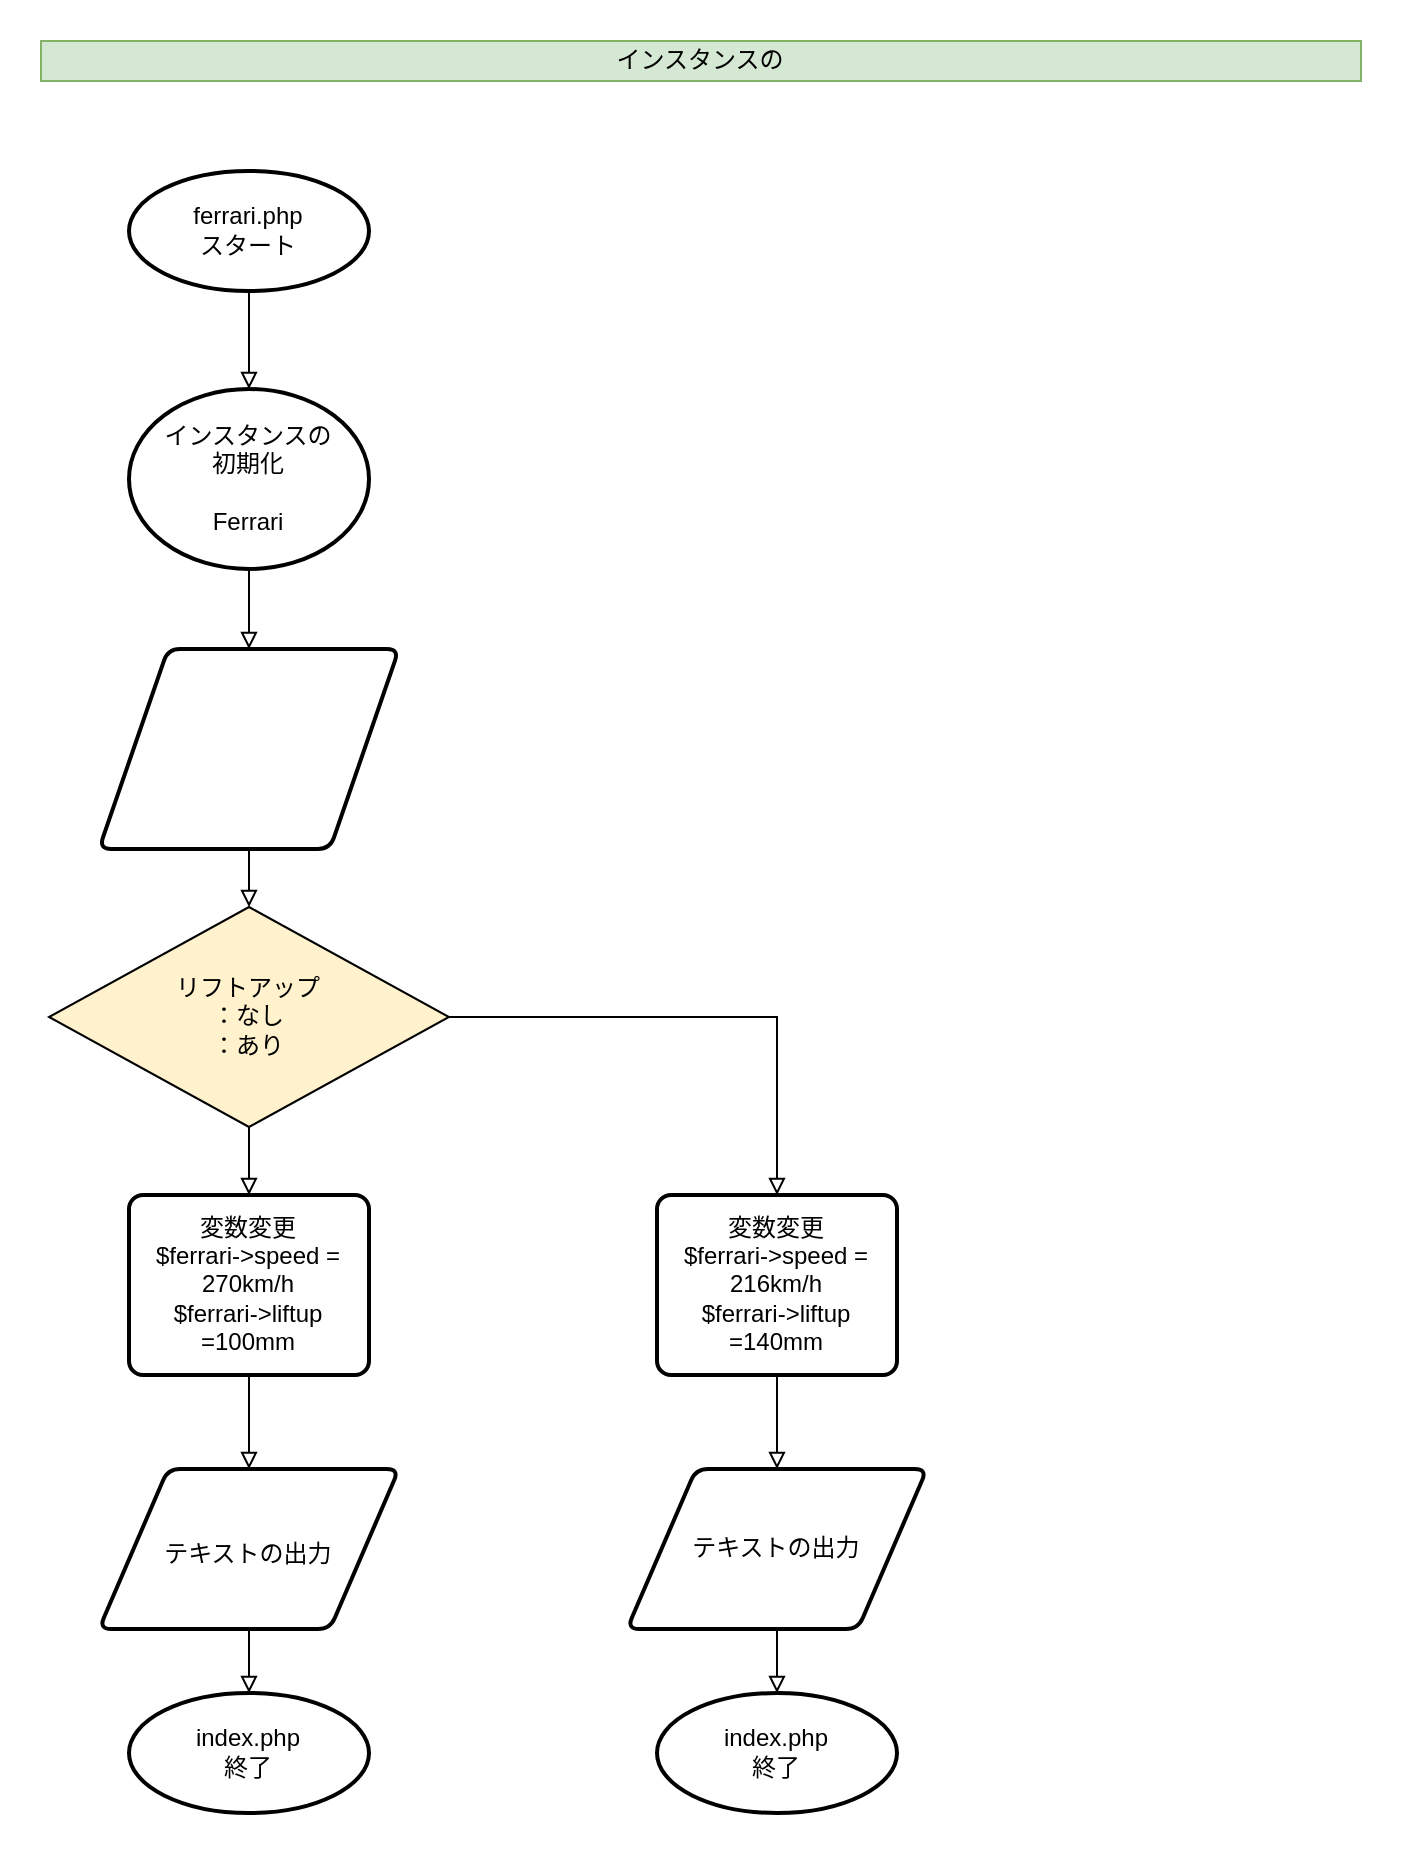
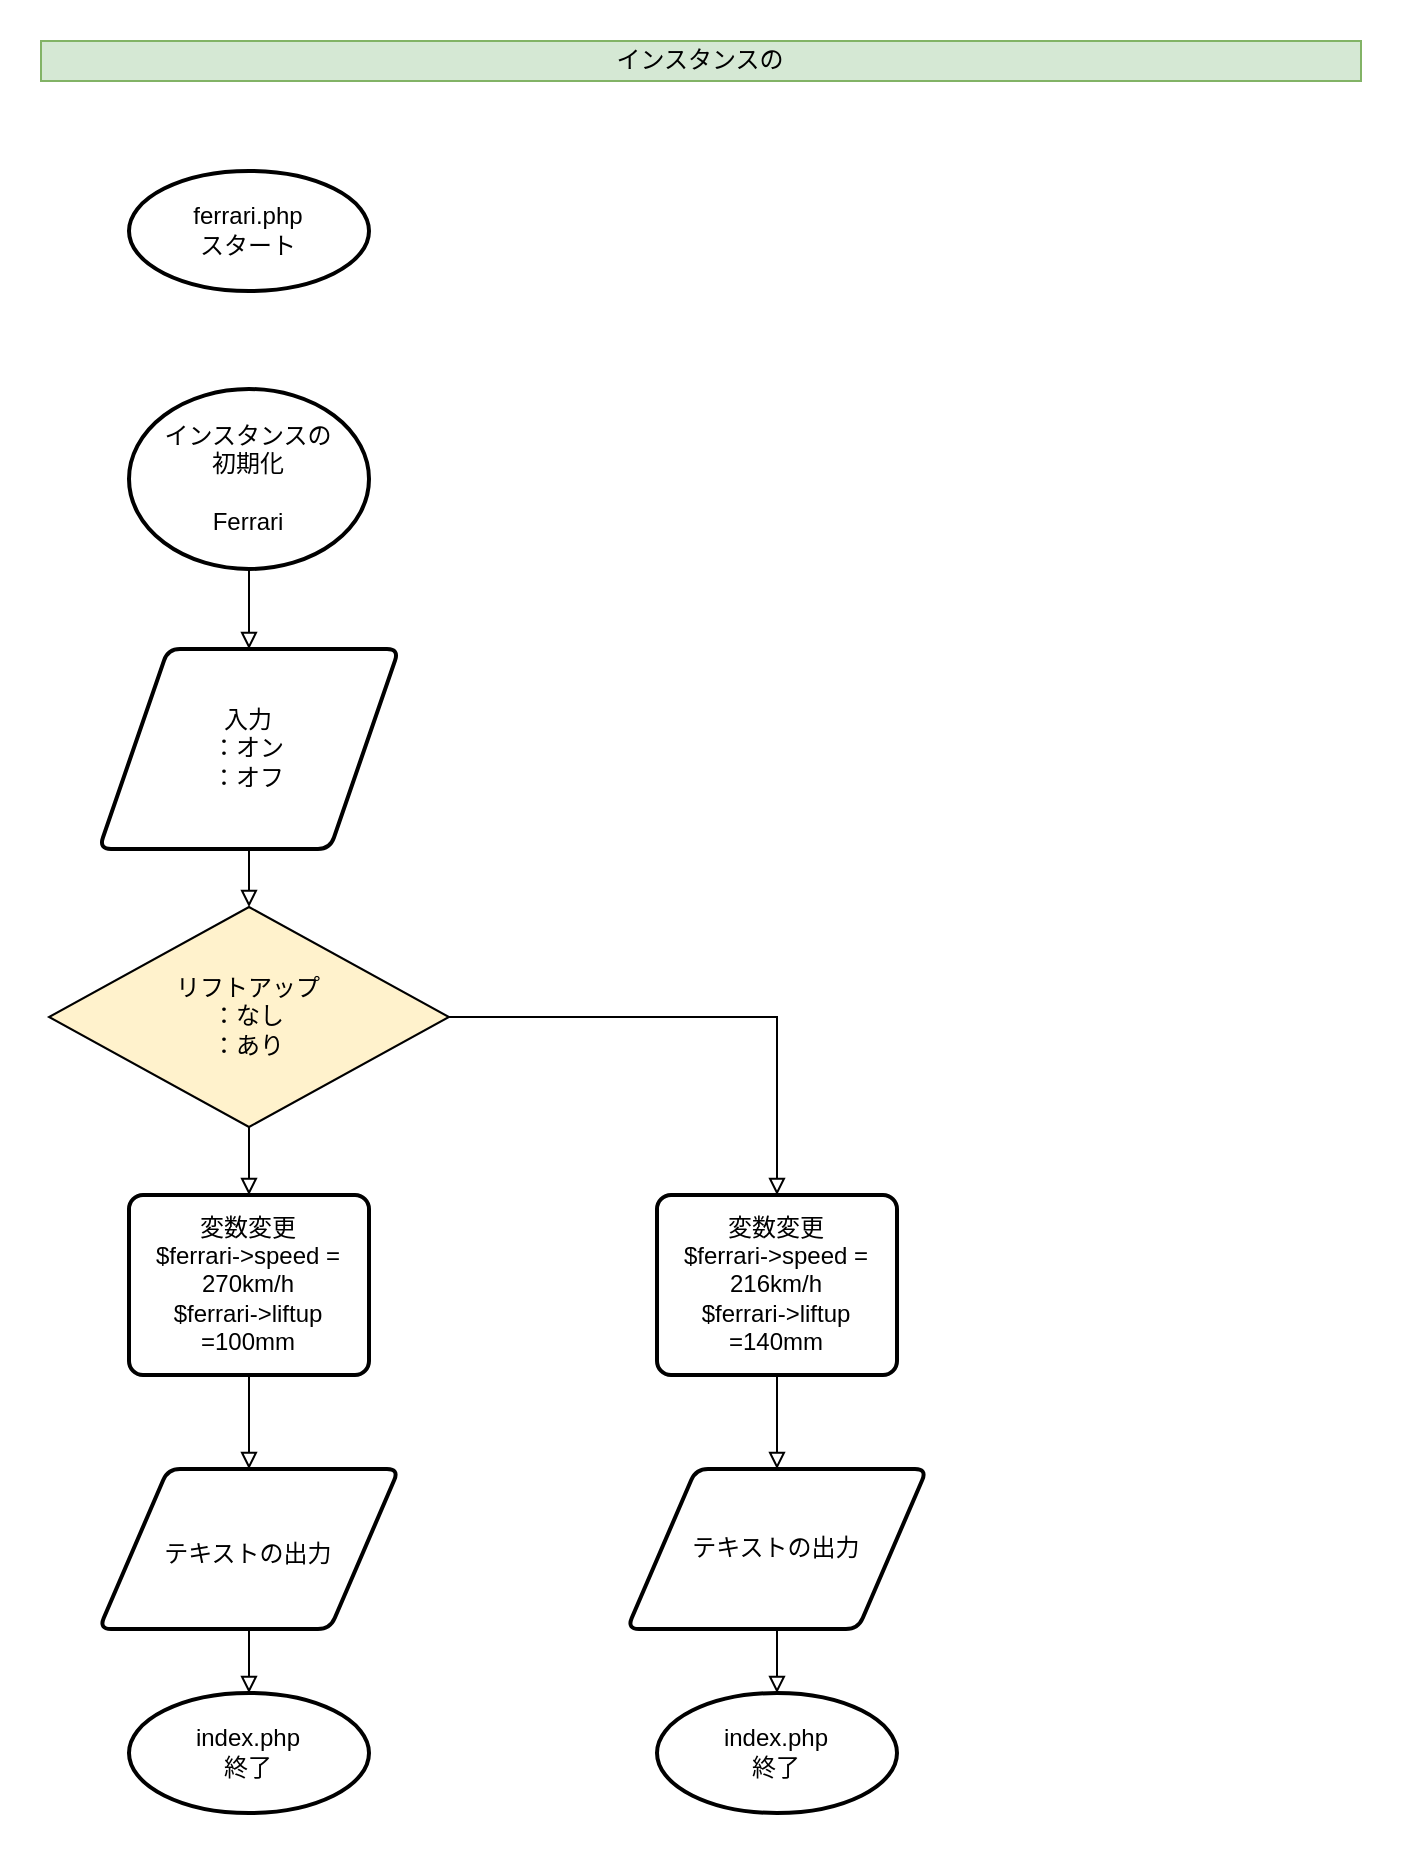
(249, 331) -> none
none -> (249, 749)
